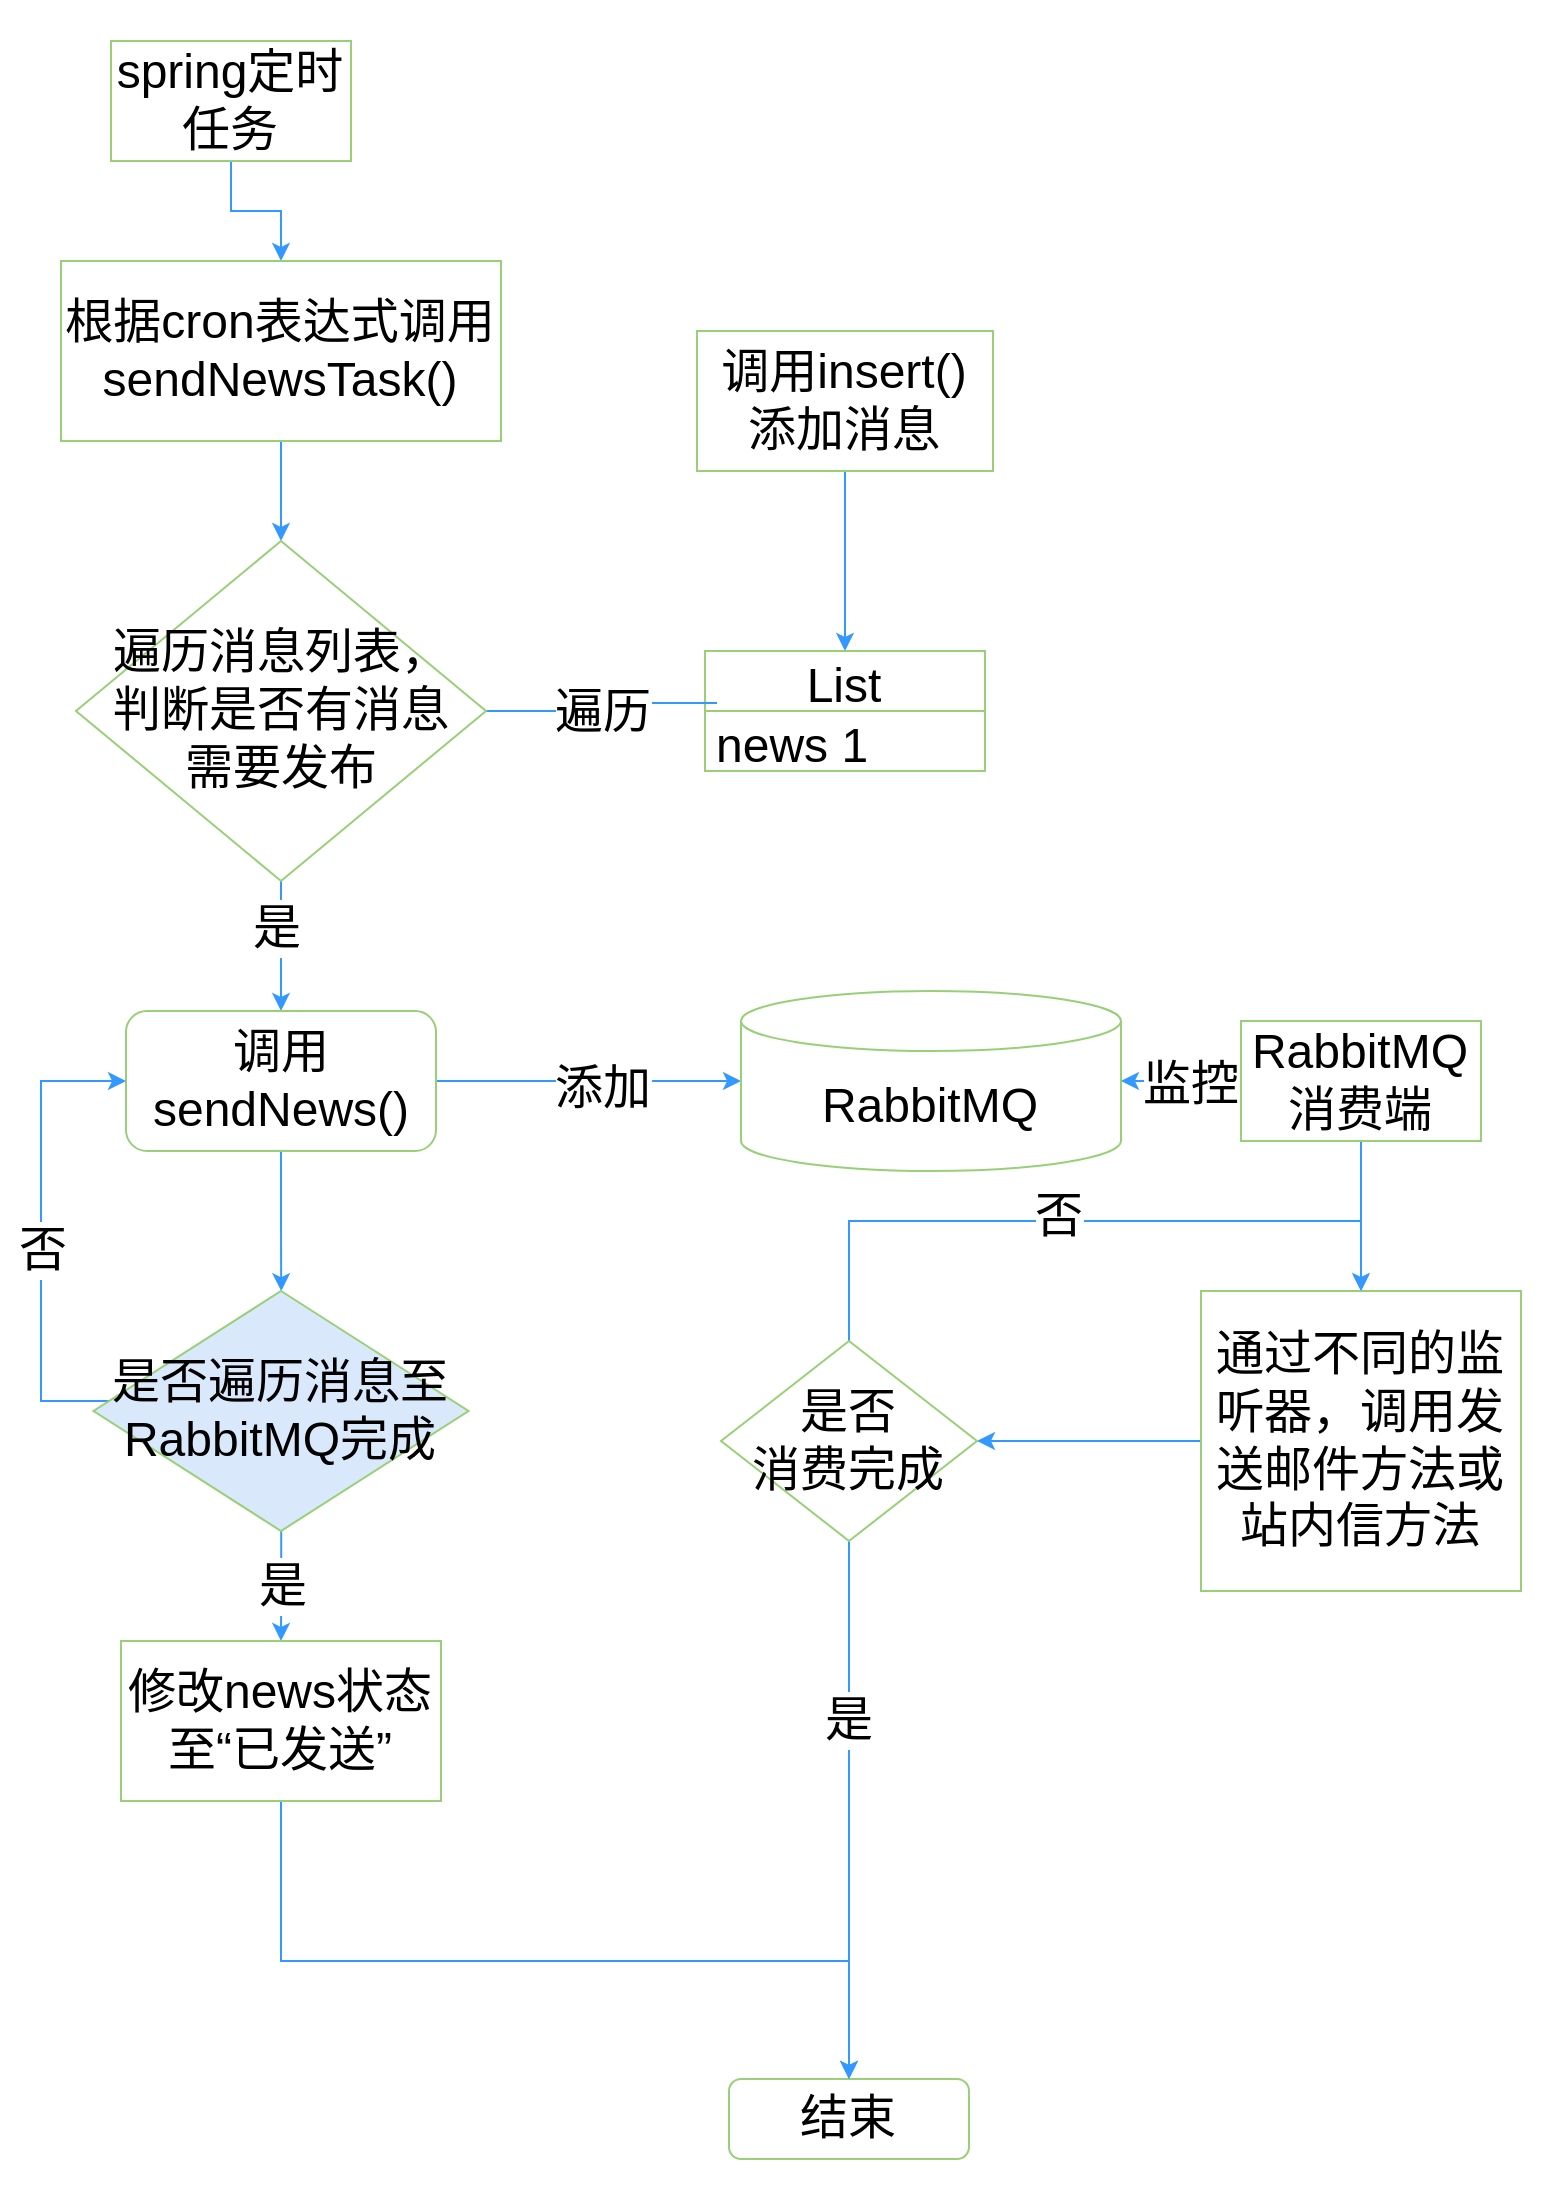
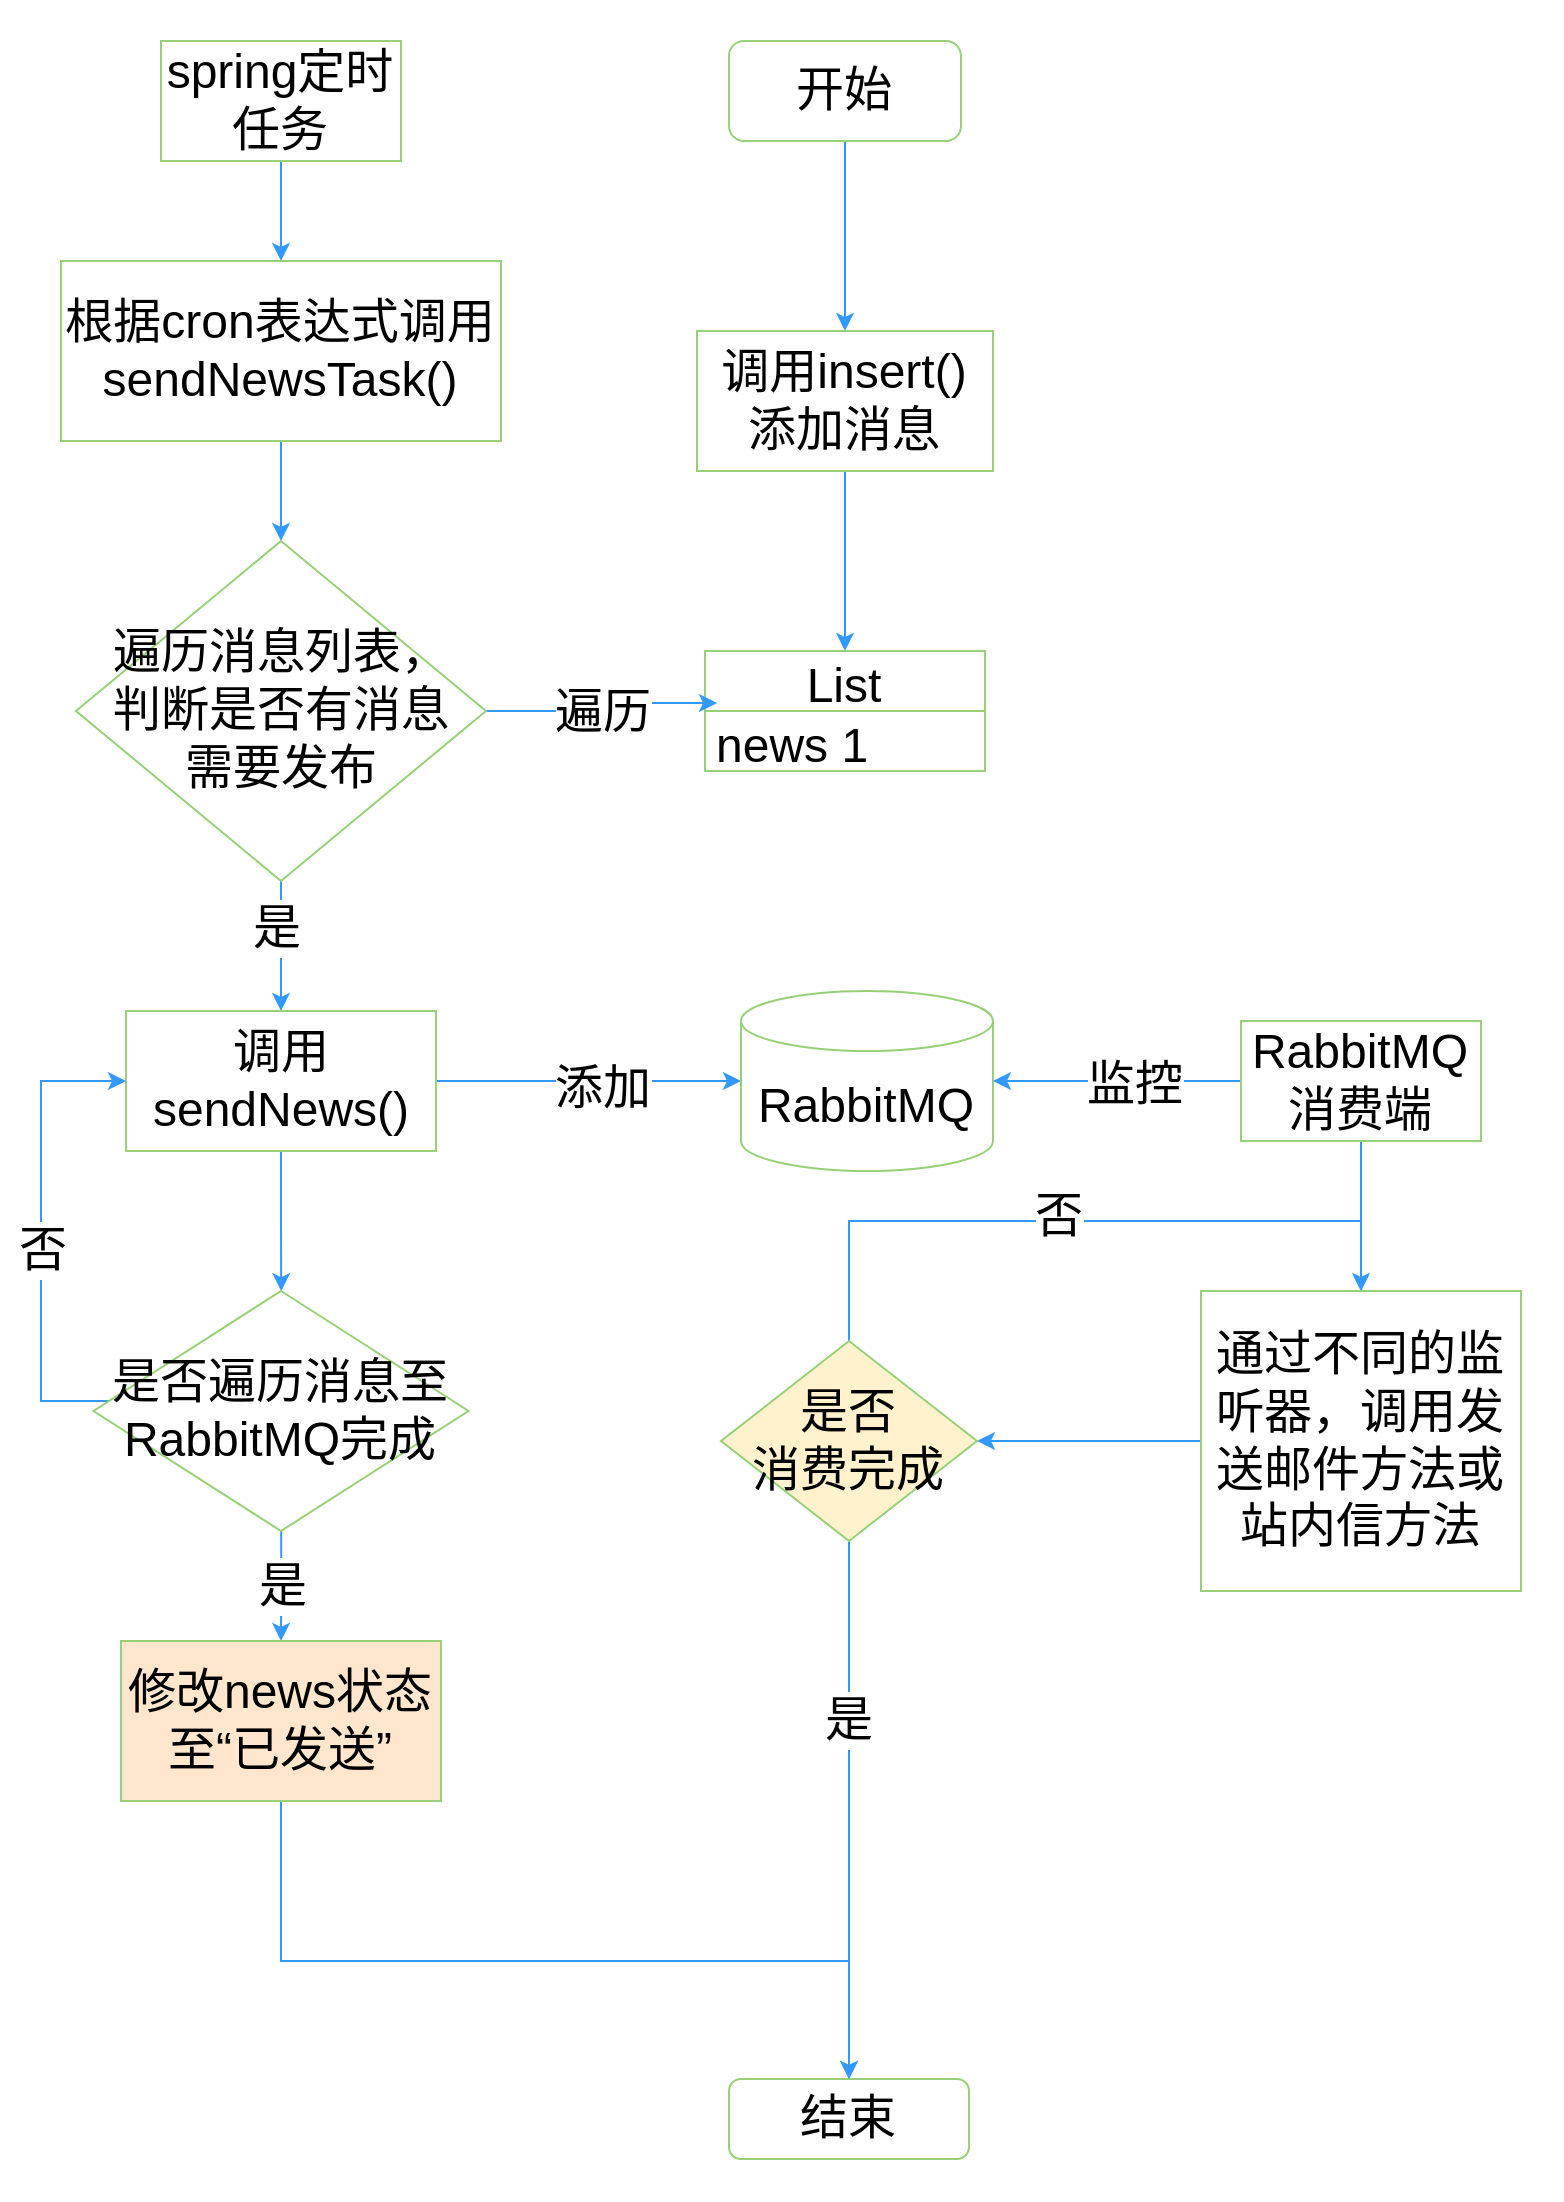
none -> (845, 91)
(231, 101) -> (281, 101)
none -> (845, 229)
(708, 703) -> (702, 703)
(281, 1081) -> (281, 1081)
(931, 1081) -> (867, 1081)
(281, 1411) -> (281, 1411)
(849, 1441) -> (849, 1441)
(281, 1721) -> (281, 1721)
